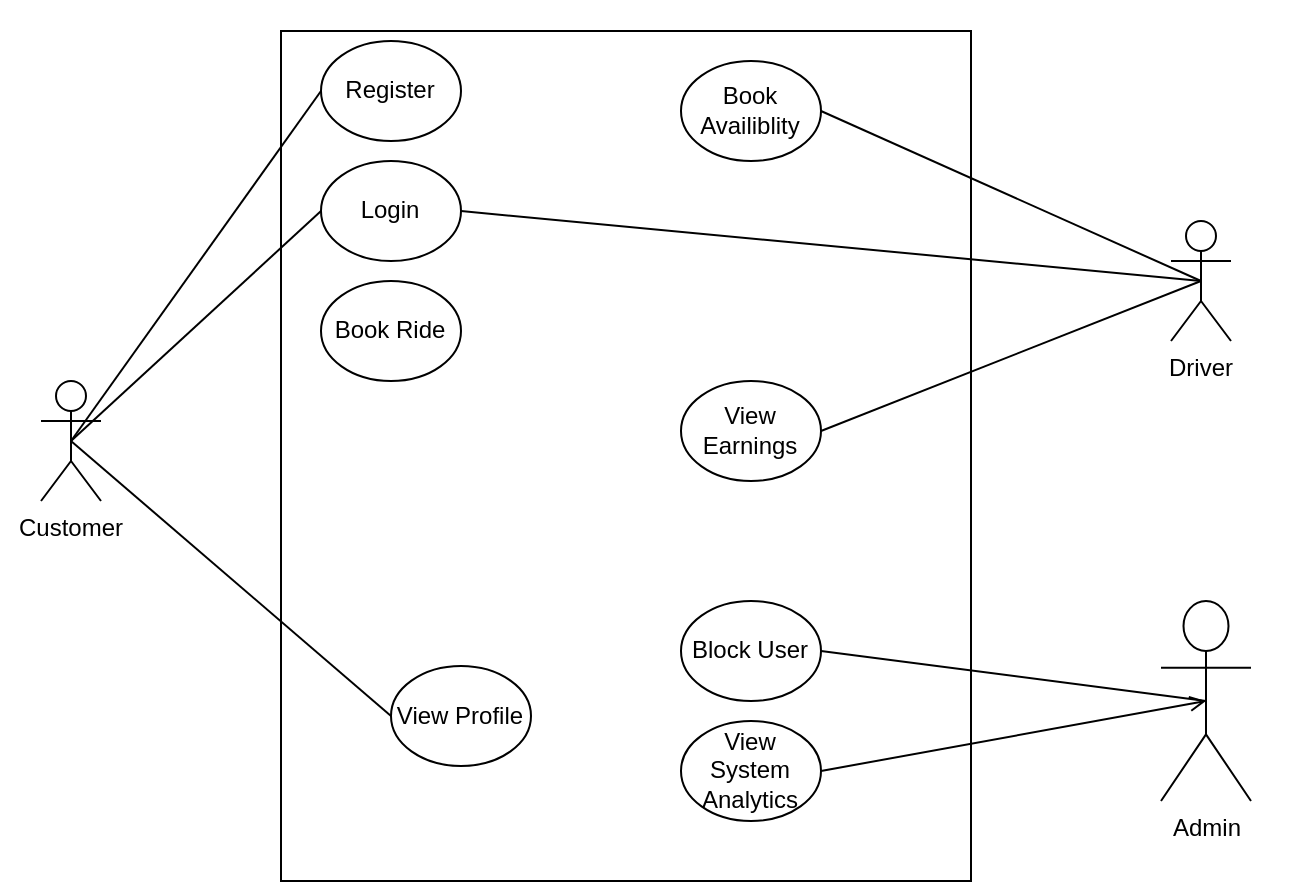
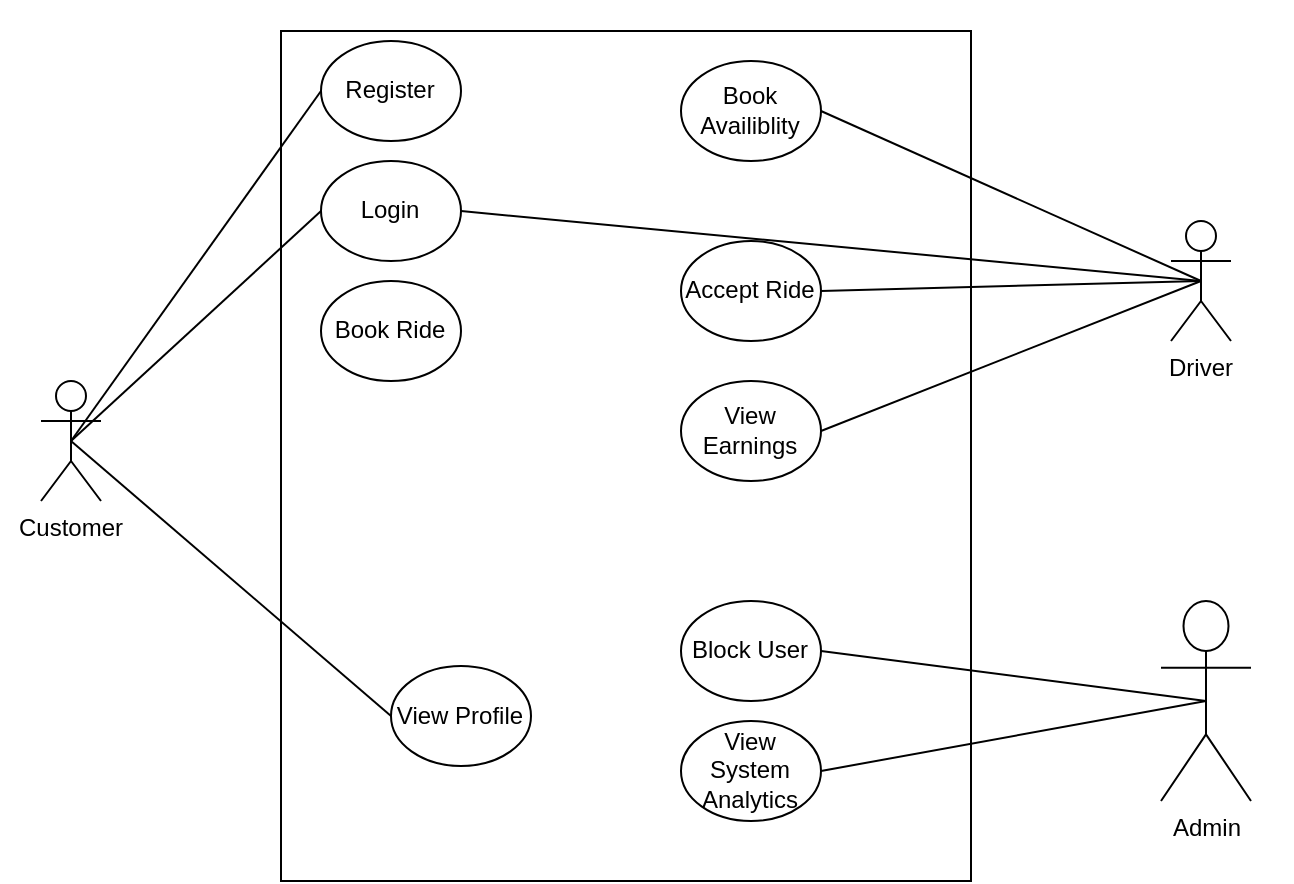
none -> (1000, 286)
none -> (751, 291)
(1196, 703) -> (1196, 703)
